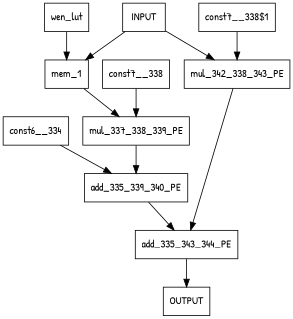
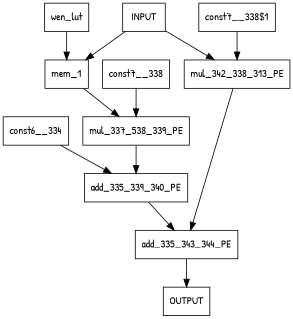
(237, 74) -> (237, 74)
(136, 131) -> (136, 131)
